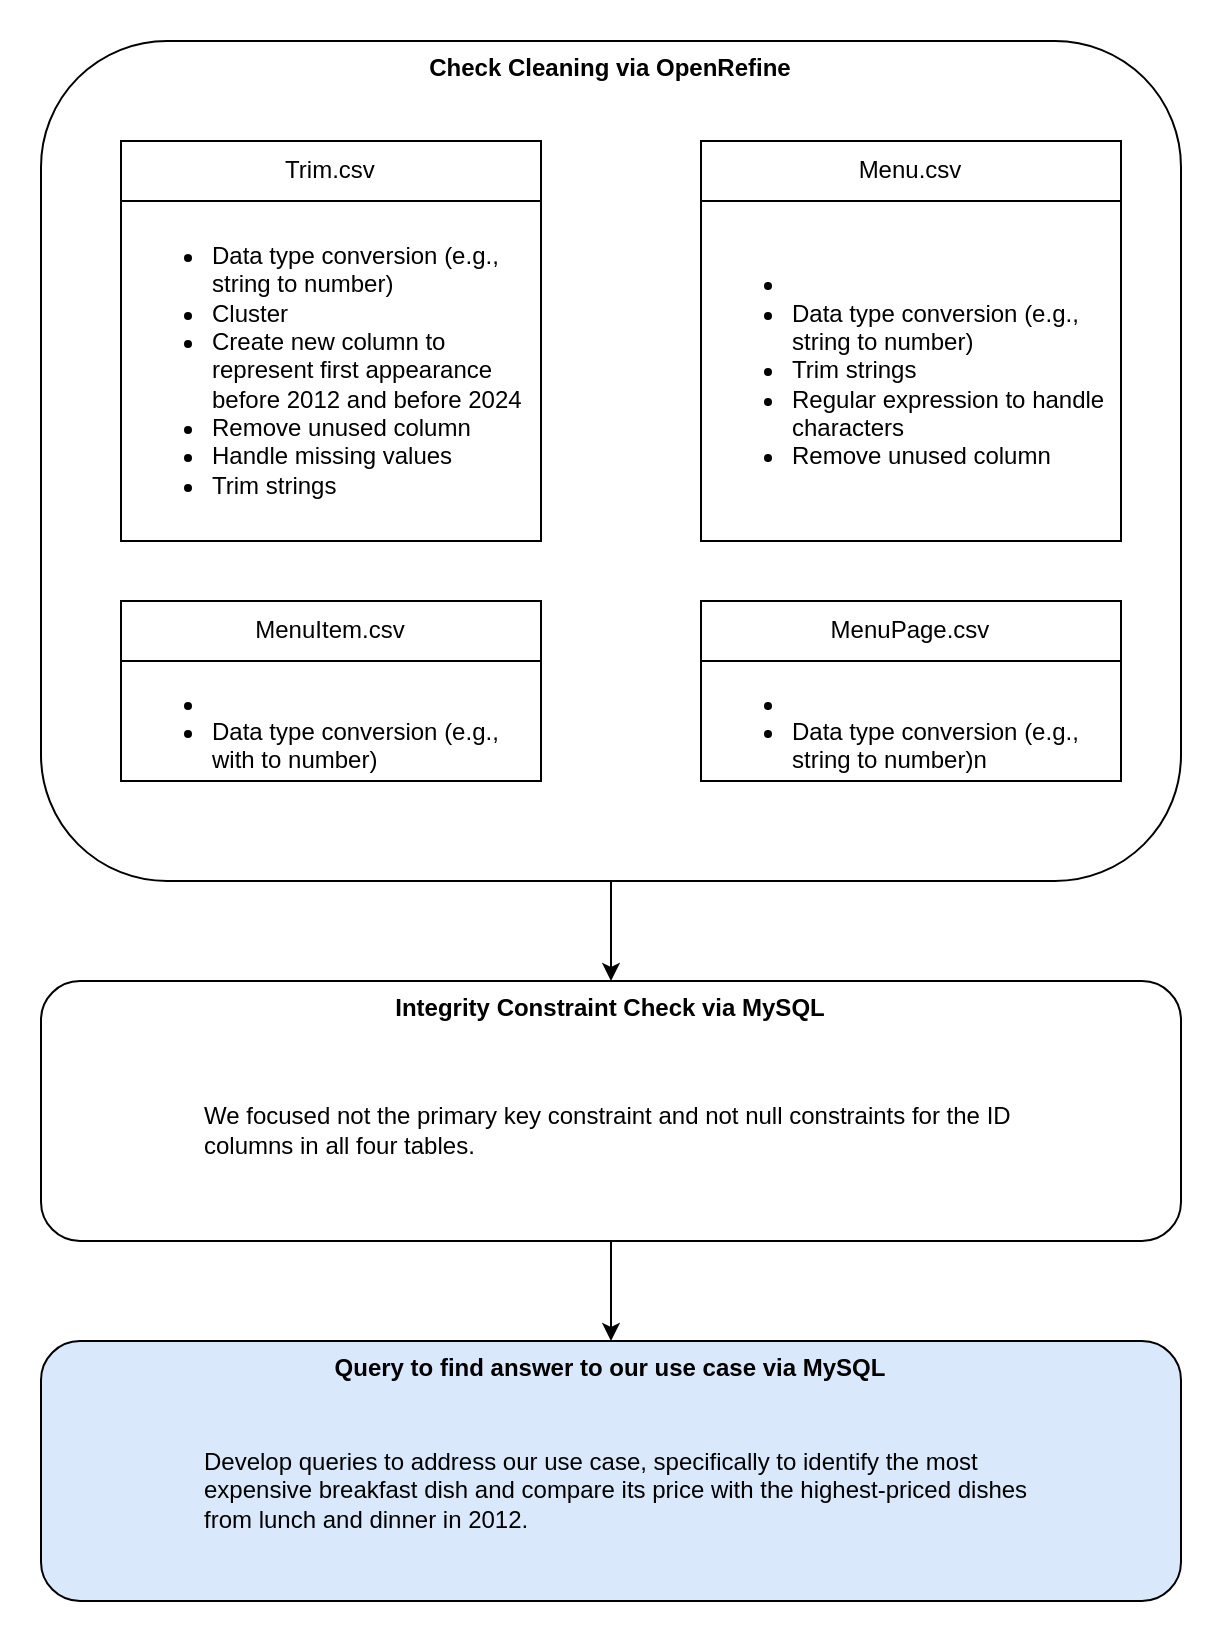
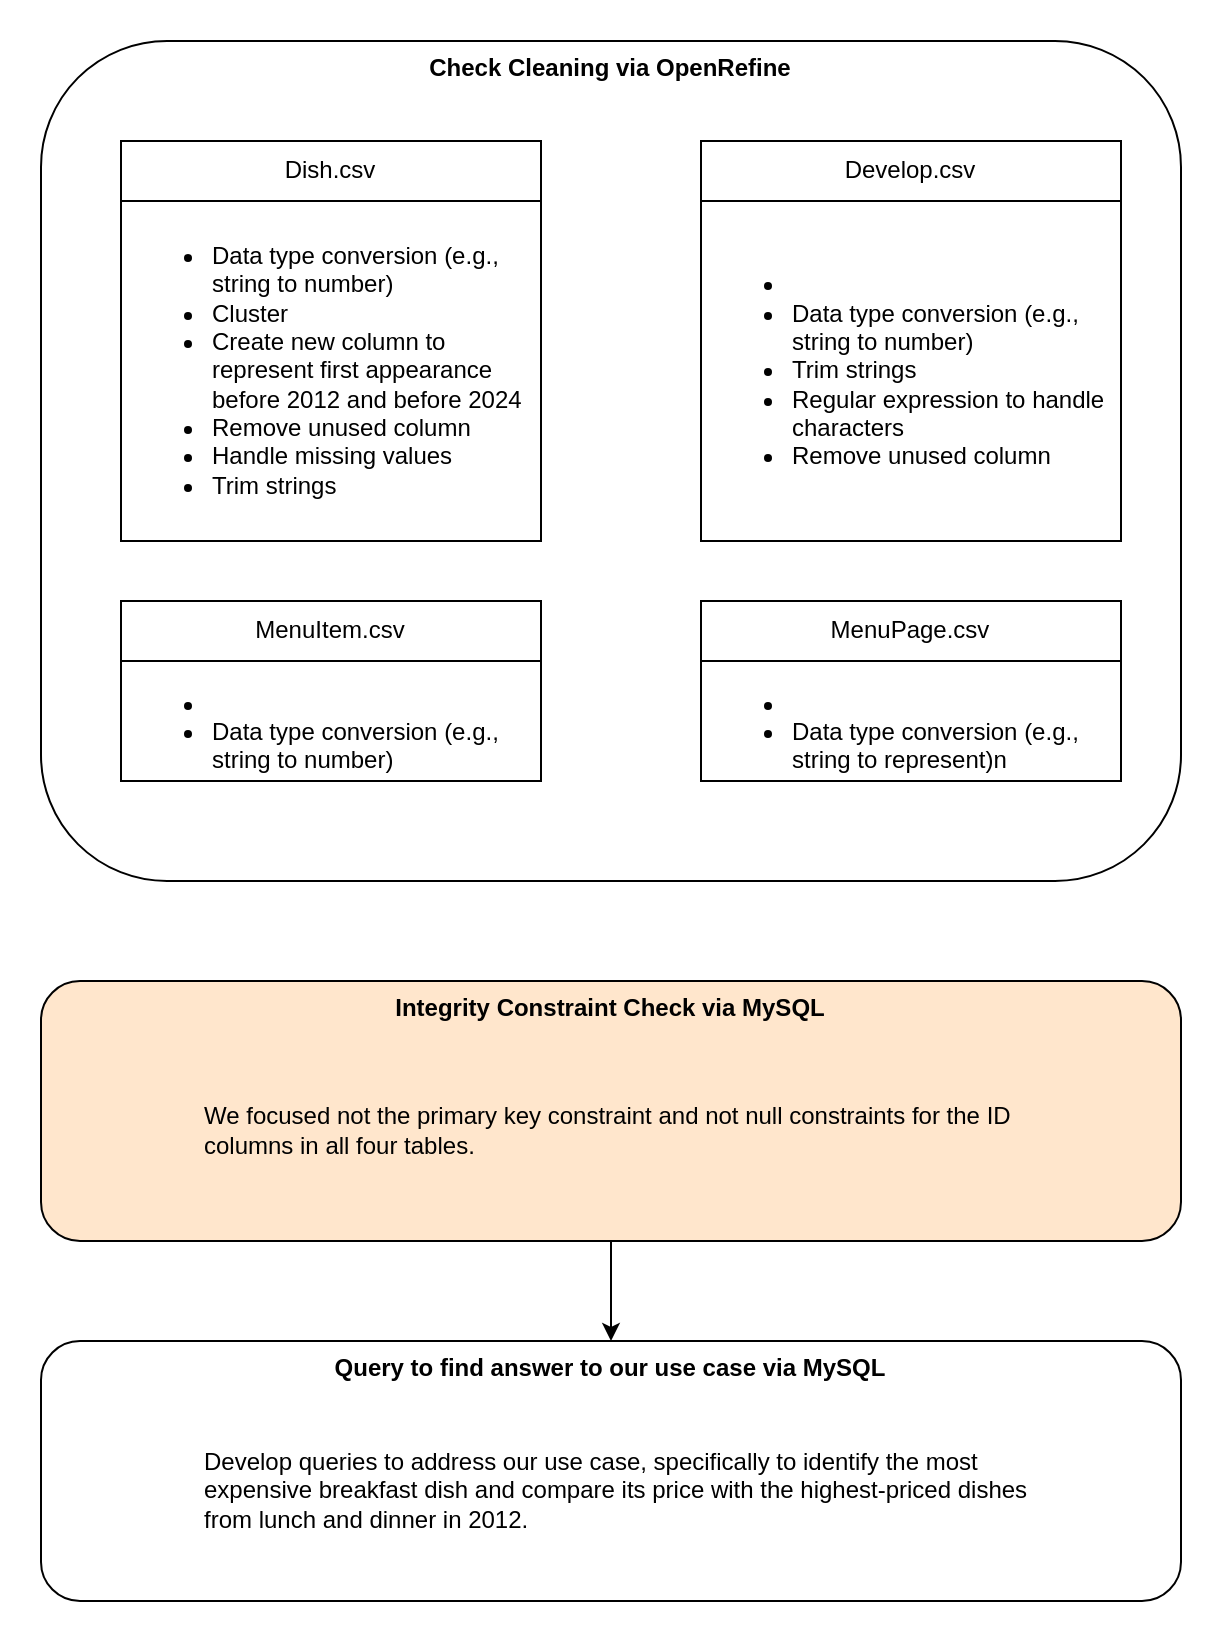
(331, 171) -> (331, 171)
(911, 171) -> (911, 171)
(333, 721) -> (333, 721)
(913, 721) -> (913, 721)
(611, 924) -> none
(611, 1111) -> (611, 1111)
(611, 1471) -> (611, 1471)
